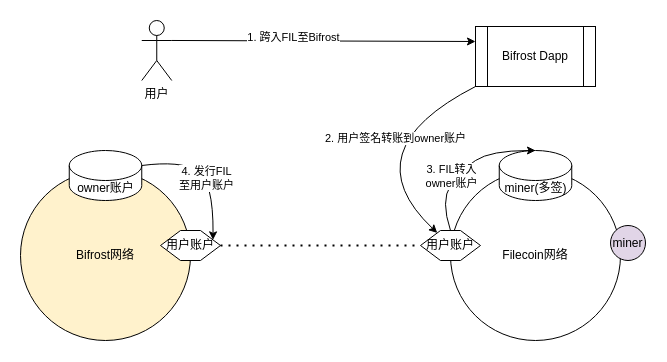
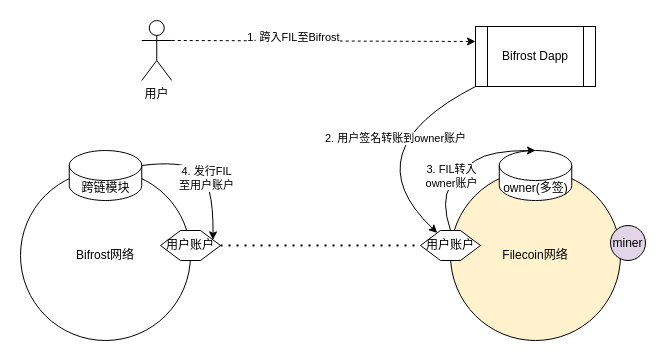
(404, 41) -> (404, 41)
(106, 189) -> (106, 189)
(536, 189) -> (536, 189)
(106, 256) -> (106, 256)
(536, 256) -> (536, 256)
